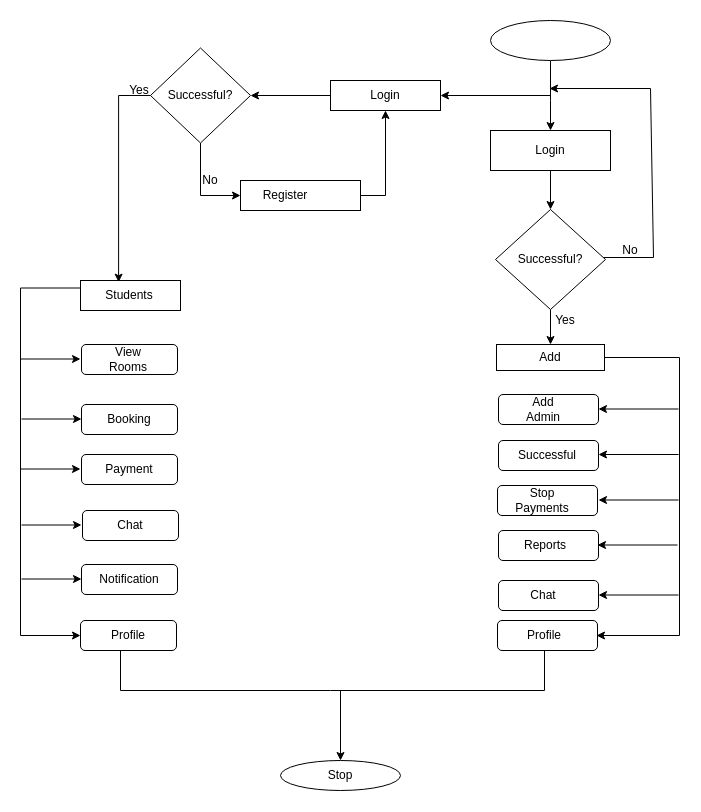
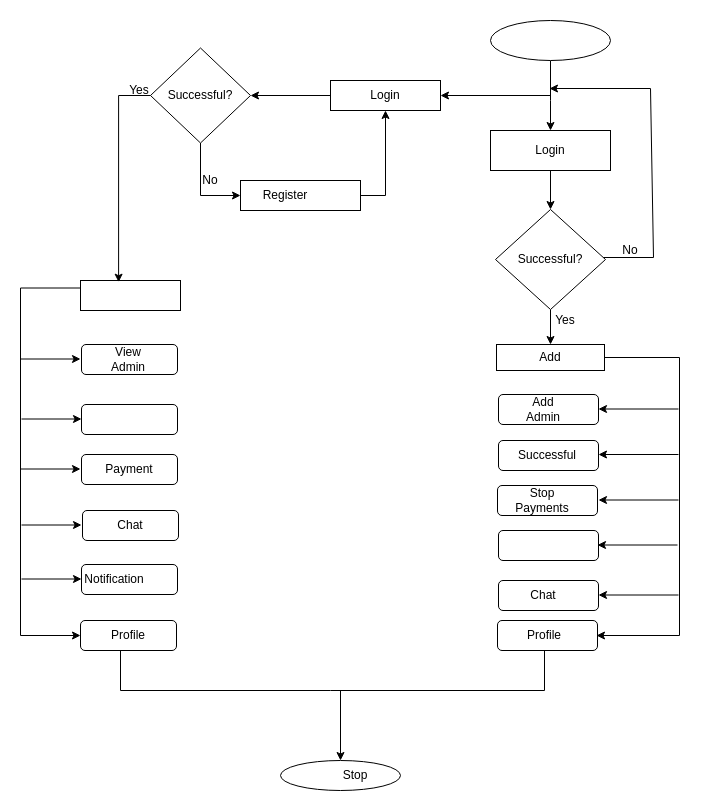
(130, 296) -> none
(129, 360) -> (129, 360)
(130, 420) -> none
(546, 546) -> none
(130, 580) -> (115, 580)
(341, 776) -> (356, 776)
